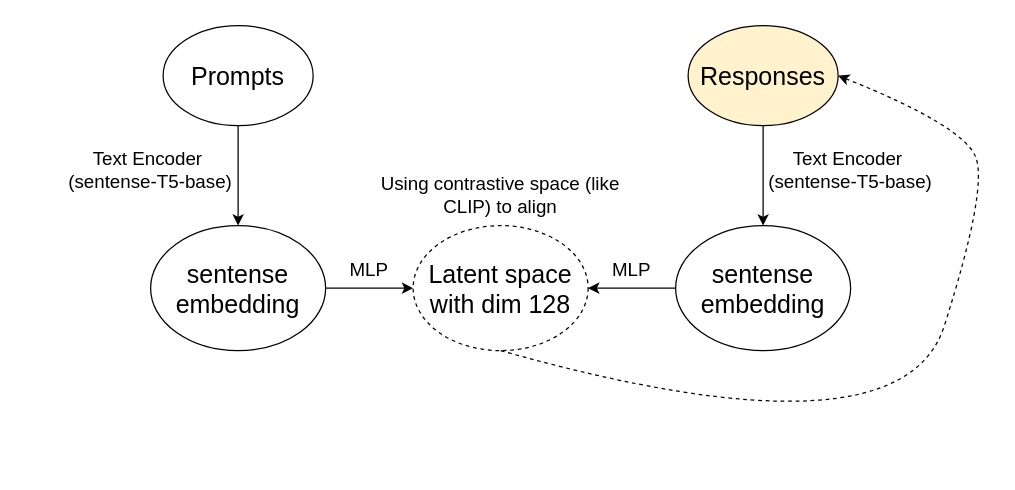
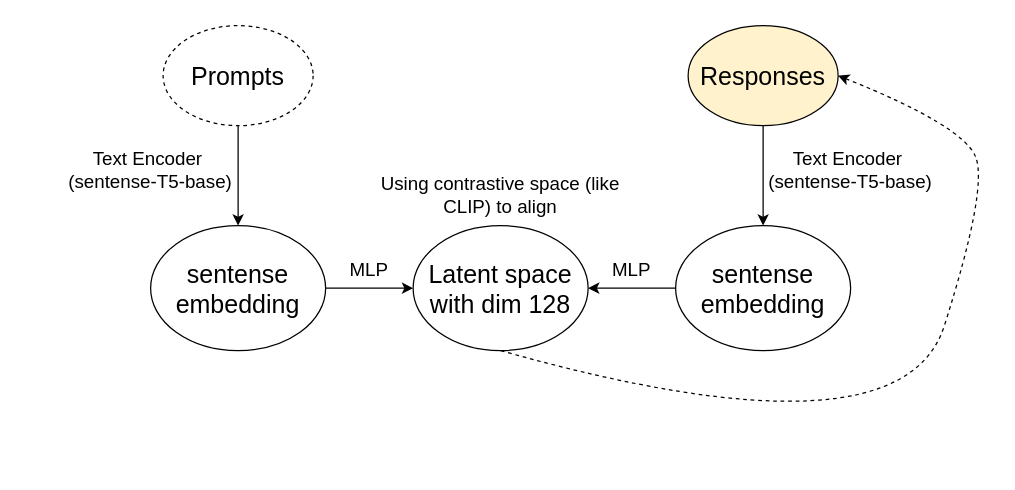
(238, 76) -> (238, 76)
(501, 288) -> (501, 288)
